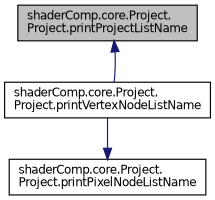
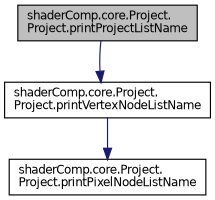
(115, 67) -> (100, 56)
